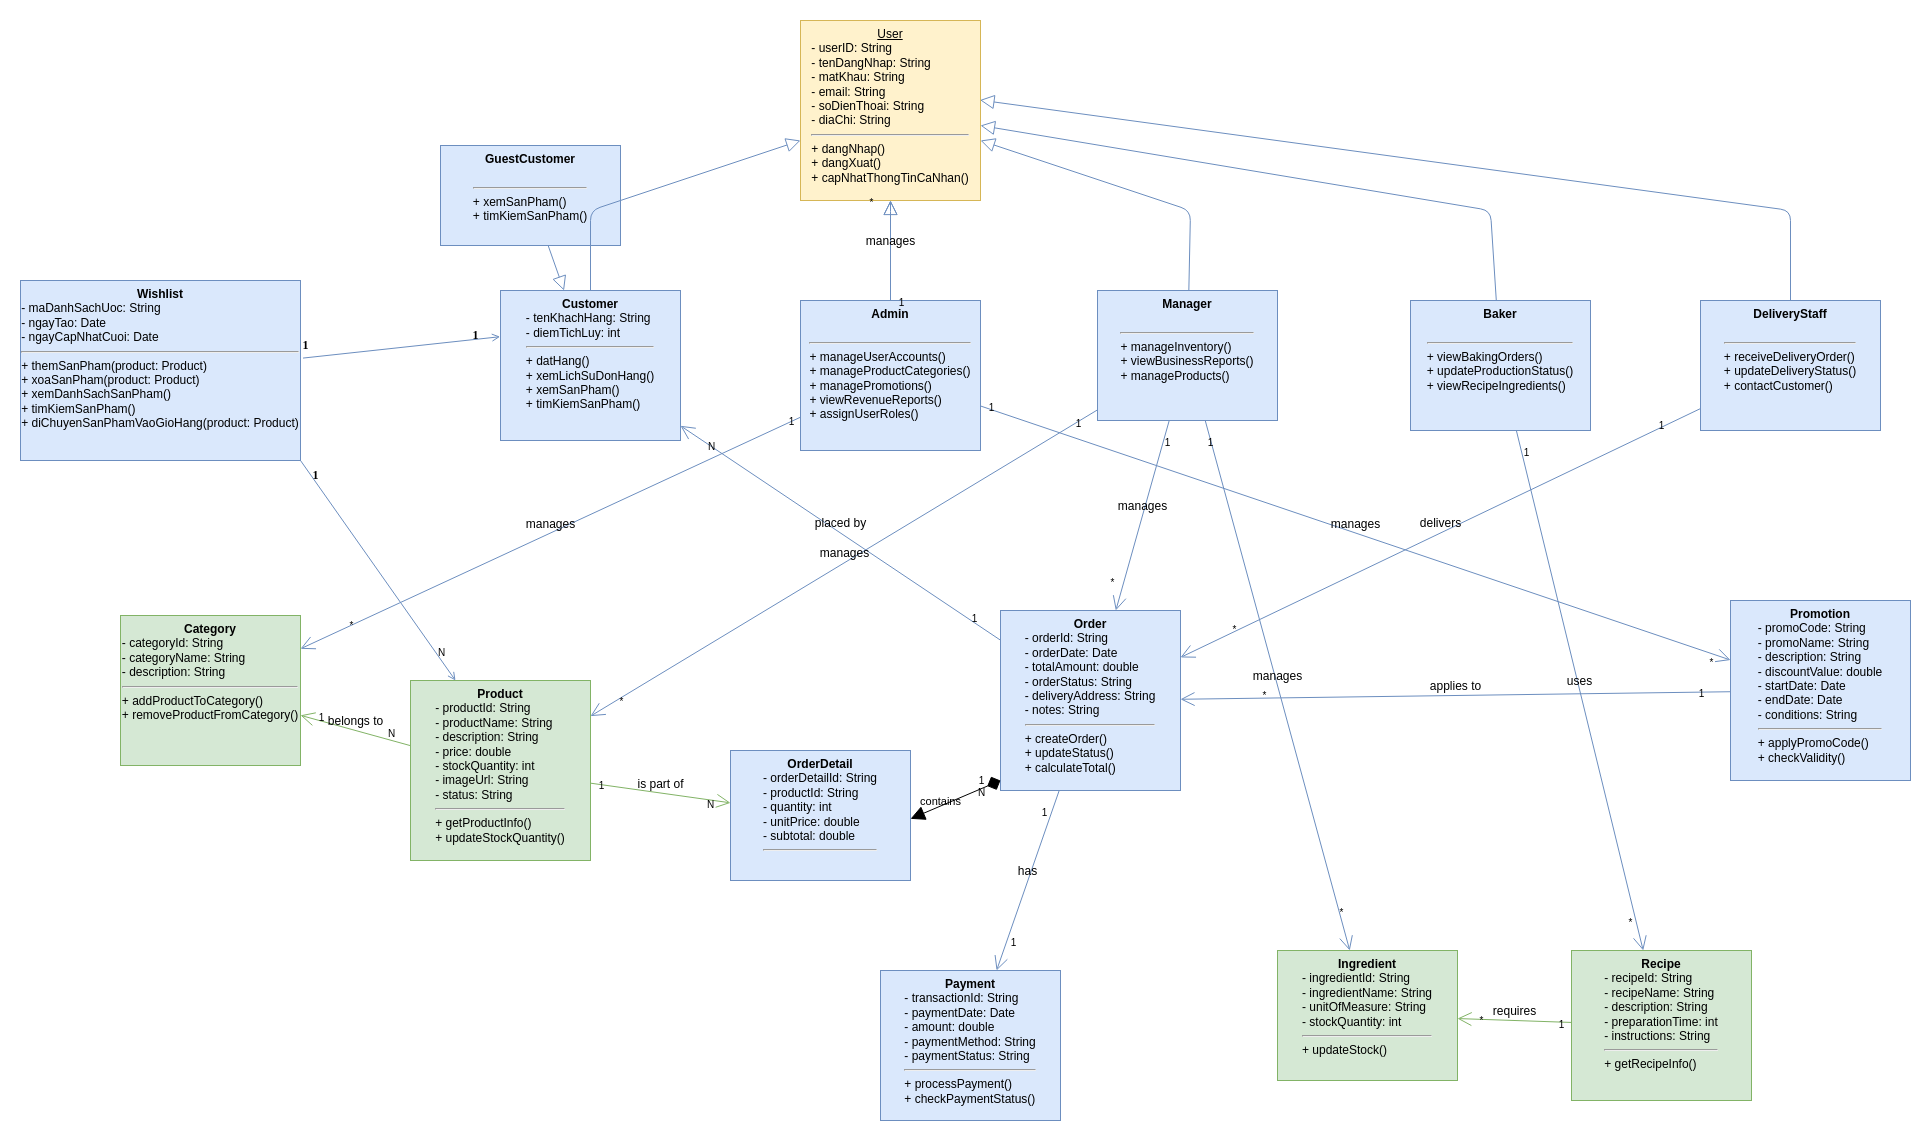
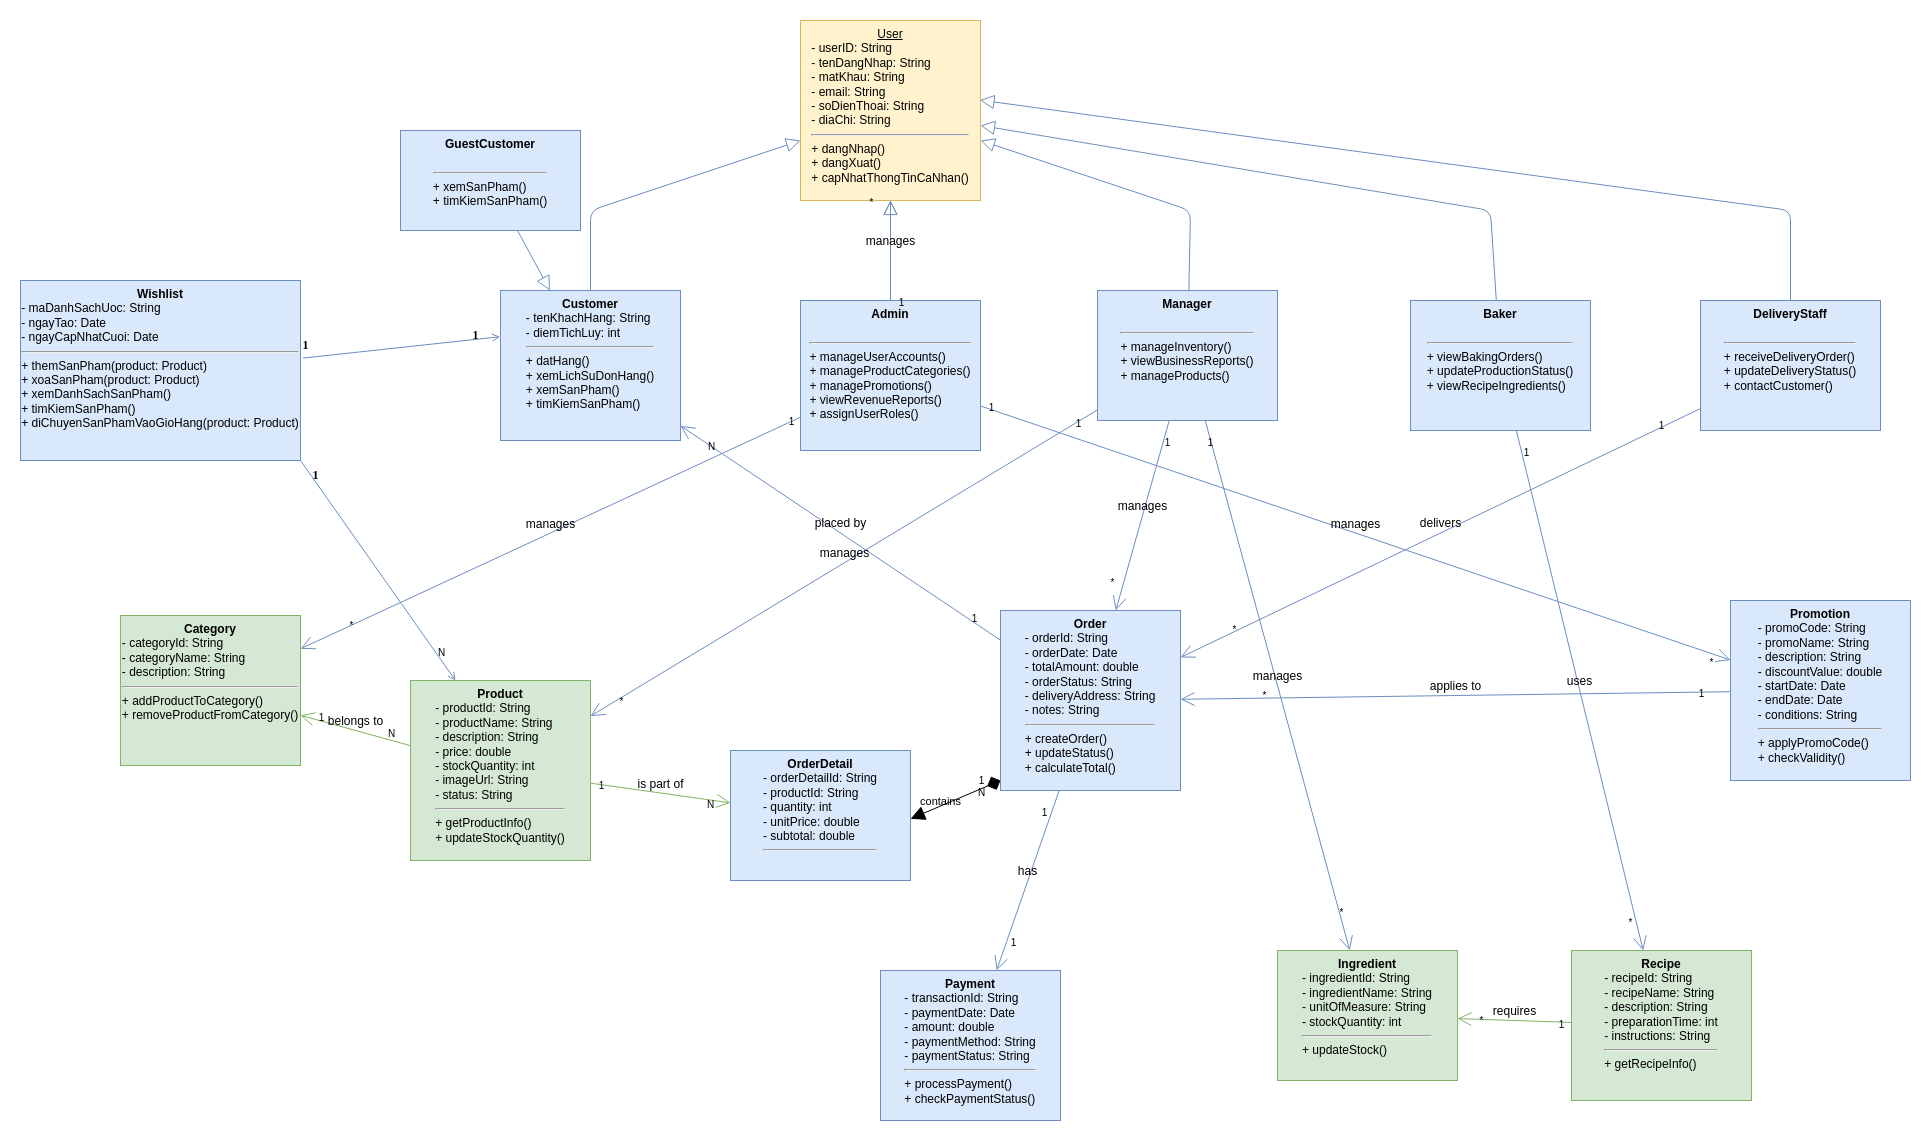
(531, 196) -> (491, 181)
